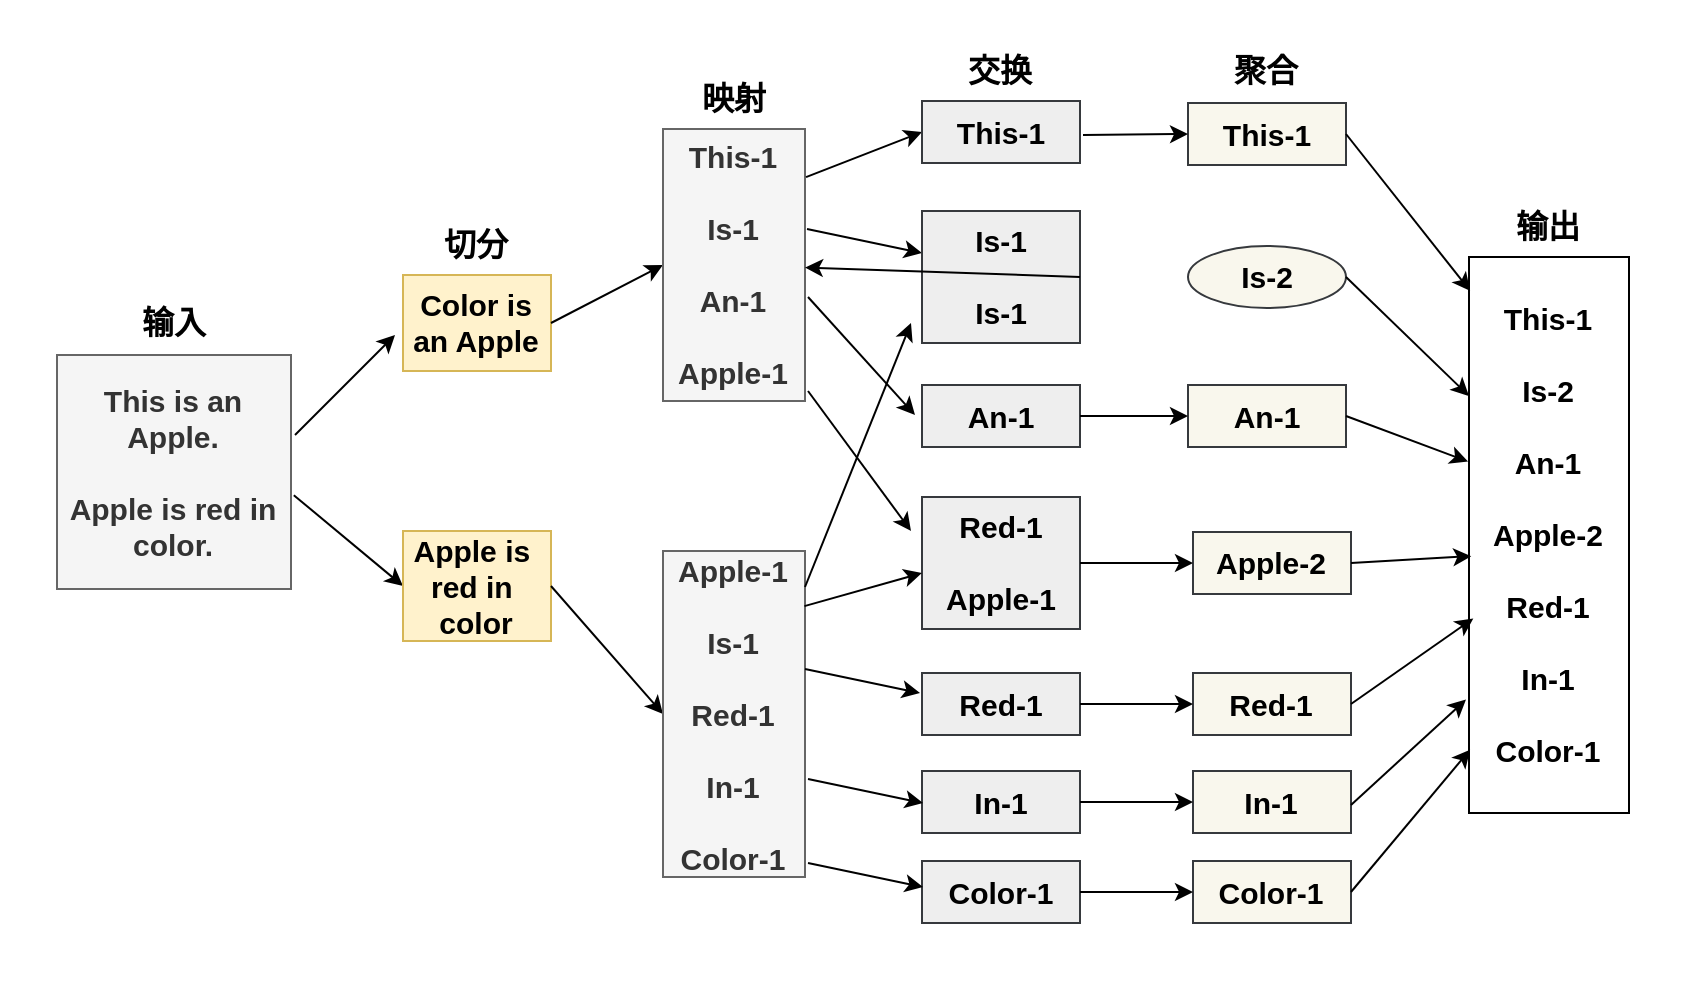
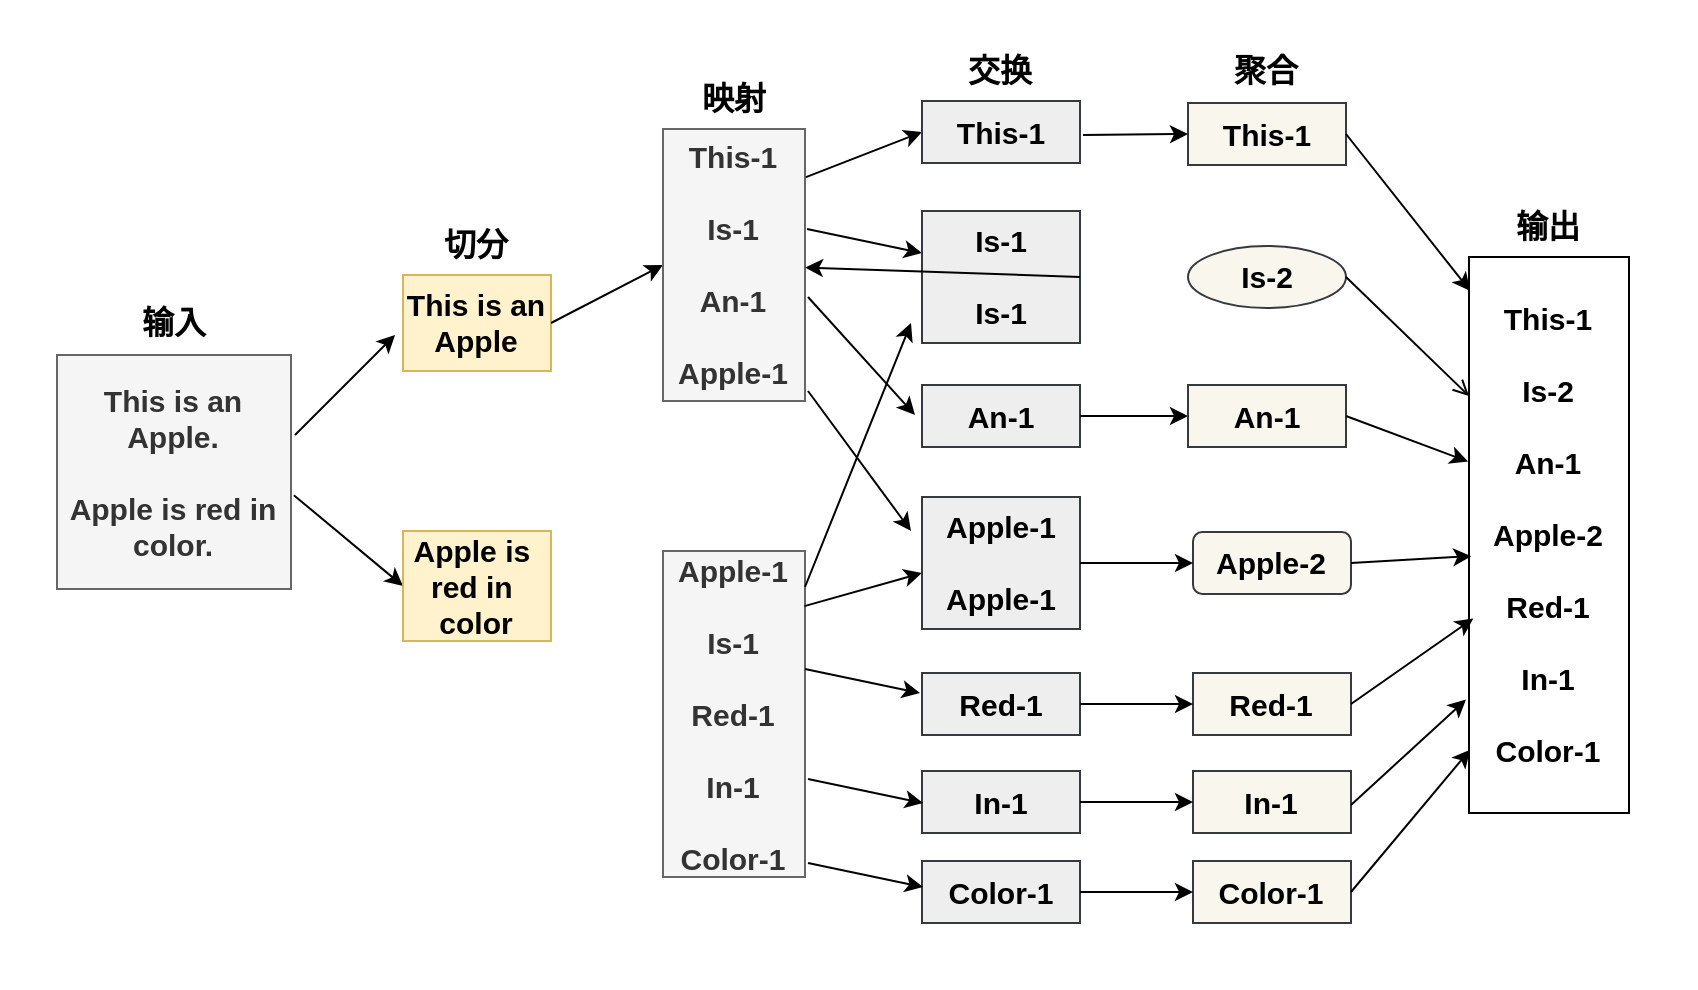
(477, 323) -> (477, 323)
(1458, 386) -> (1461, 388)
(1002, 563) -> (1002, 563)
(1272, 563) -> (1272, 563)
(602, 645) -> none
